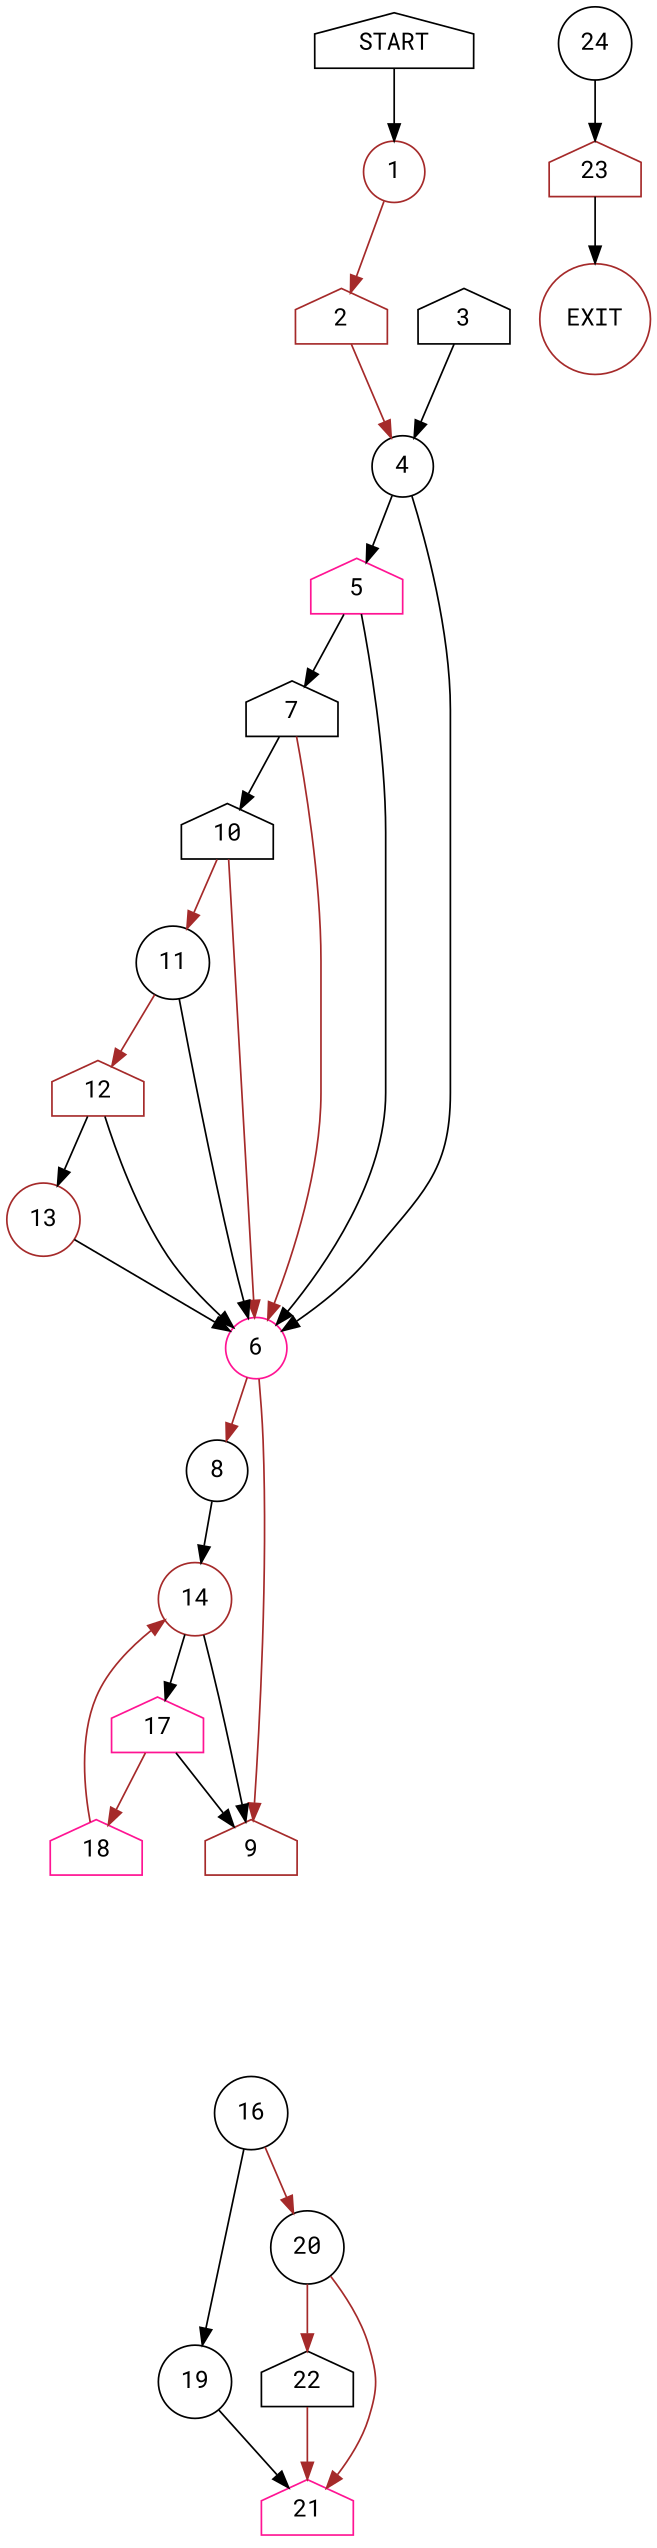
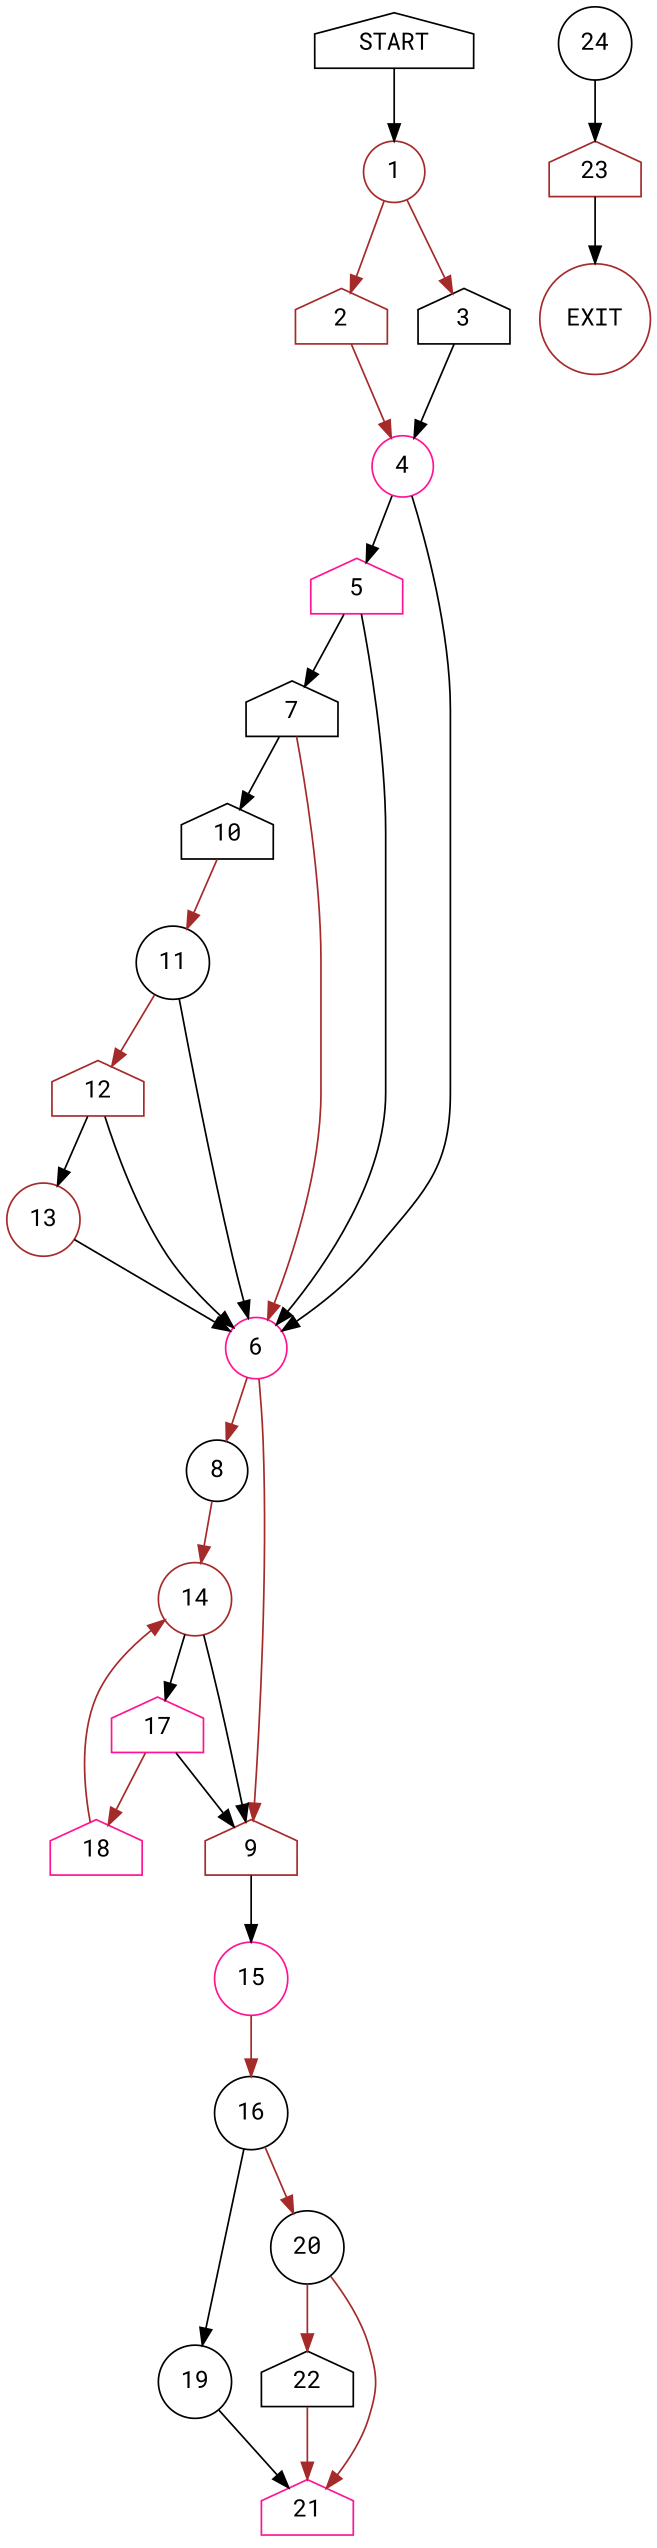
none -> (426, 239)
(403, 466) -> (403, 466)
(241, 1080) -> none
(208, 1524) -> (208, 1524)
none -> (251, 1979)
